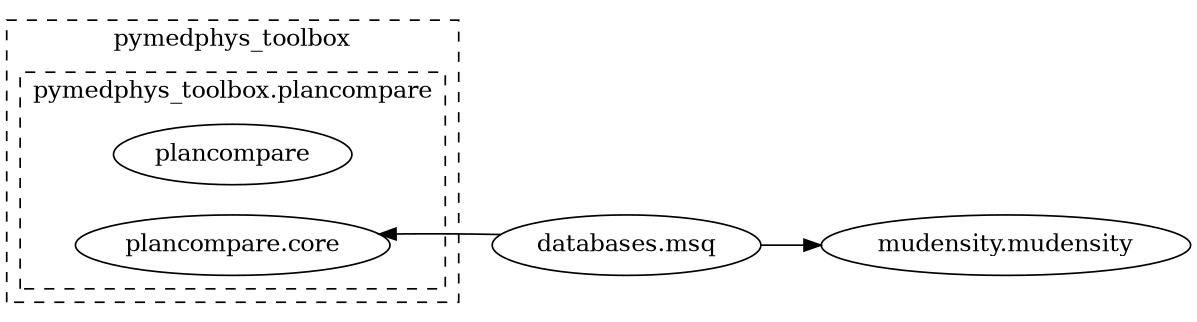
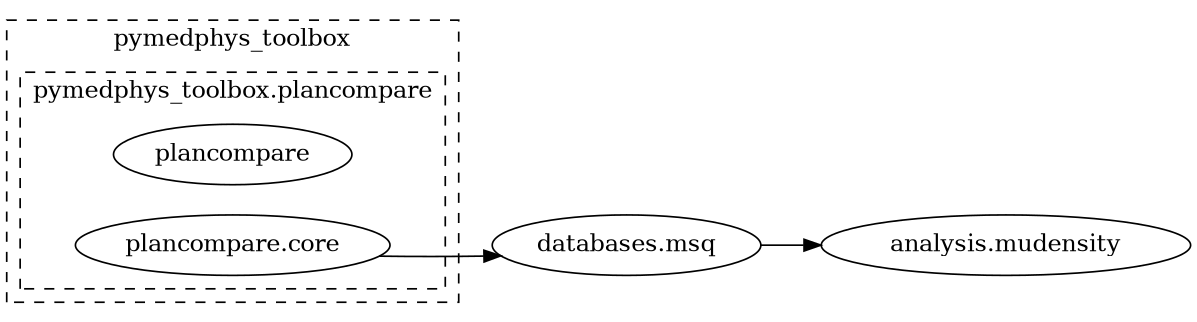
(433, 234) -> (432, 256)
(1006, 245) -> (1006, 245)
